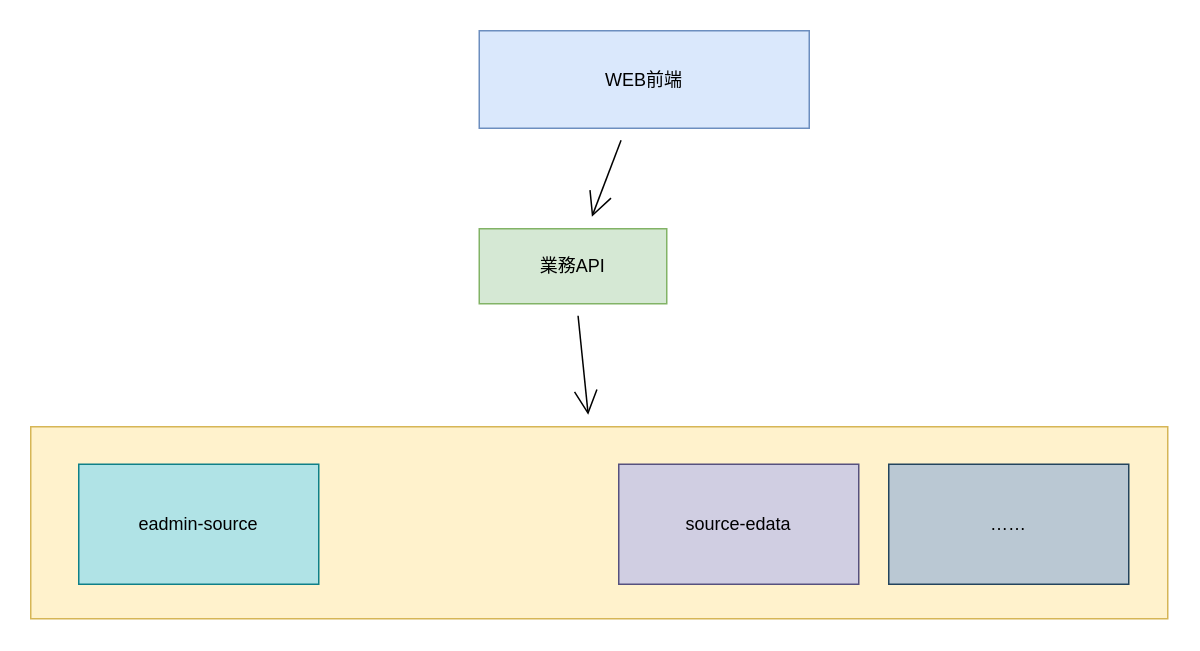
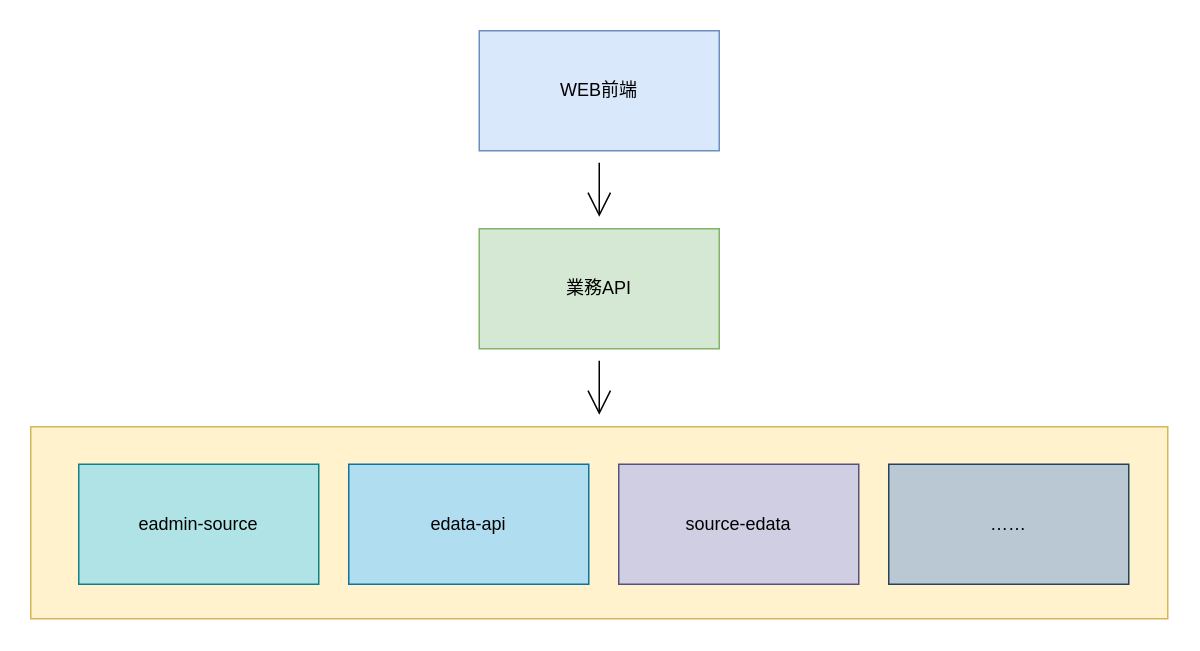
(644, 80) -> (599, 91)
(573, 266) -> (599, 289)
none -> (469, 524)
